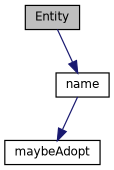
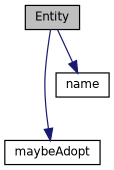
(70, 113) -> (45, 79)
